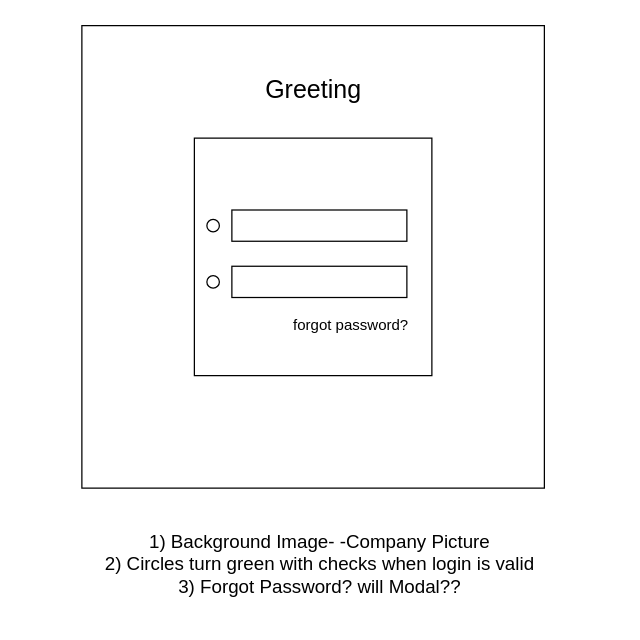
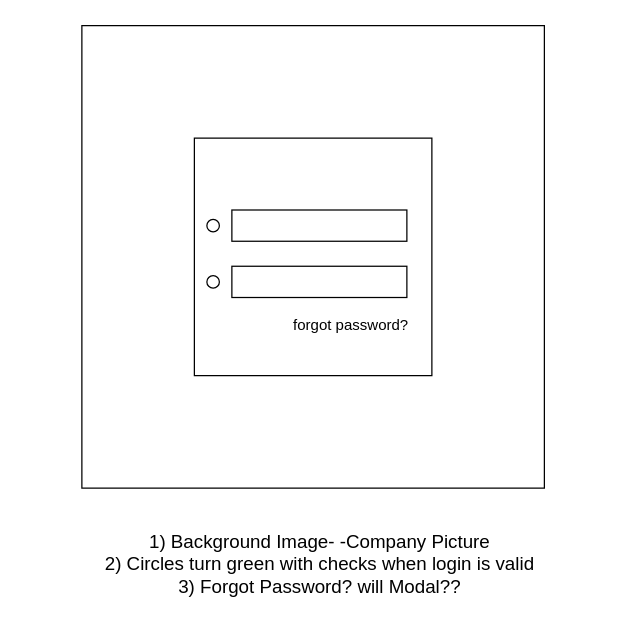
(313, 88) -> none
